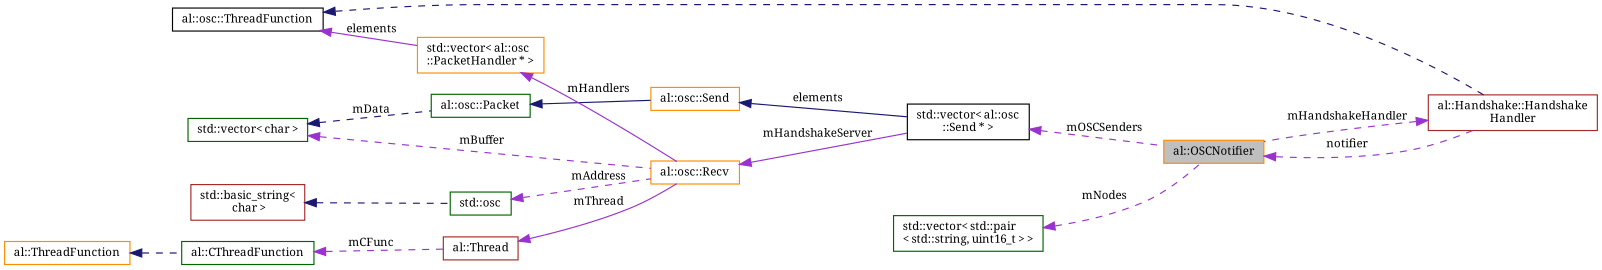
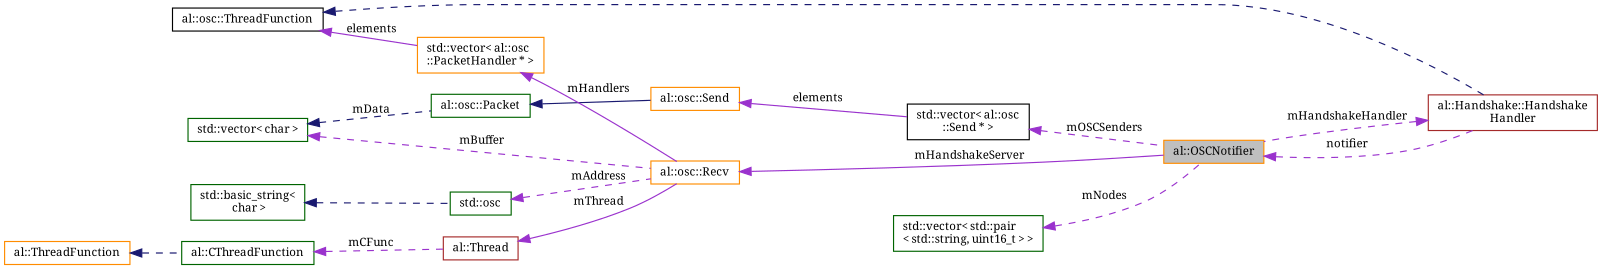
(829, 110) -> (829, 110)
(829, 148) -> (958, 166)
(248, 202) -> (248, 202)
